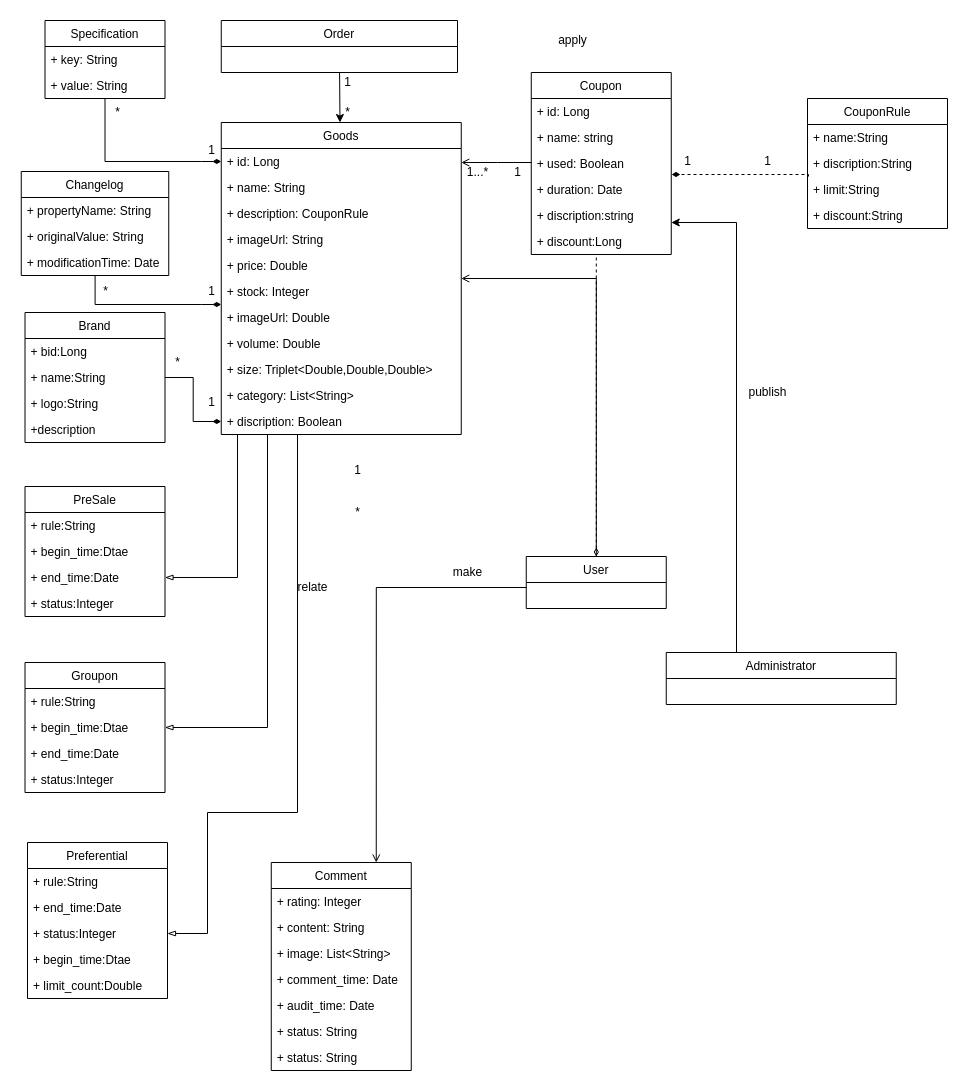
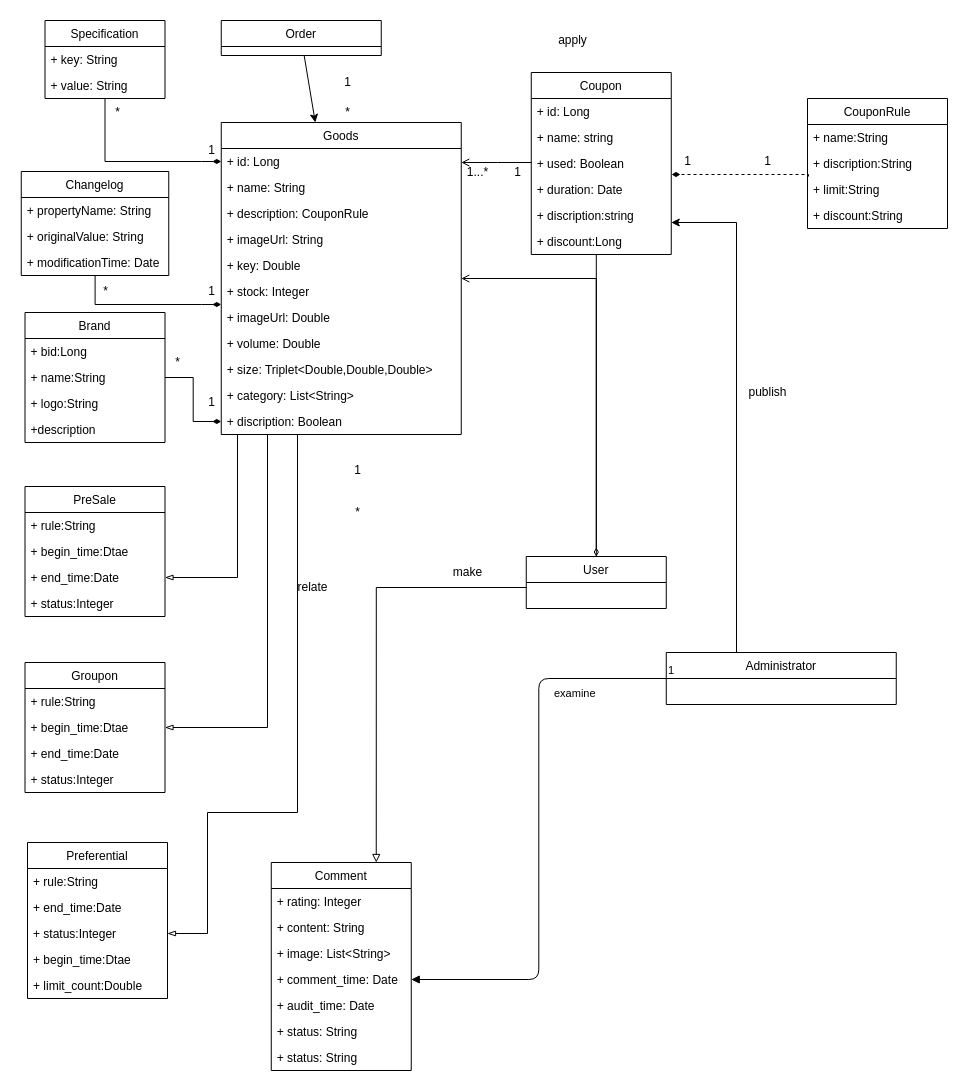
(339, 47) -> (301, 38)
(269, 266) -> (264, 266)
(596, 266) -> (596, 266)
none -> (539, 826)
(376, 856) -> (376, 853)
